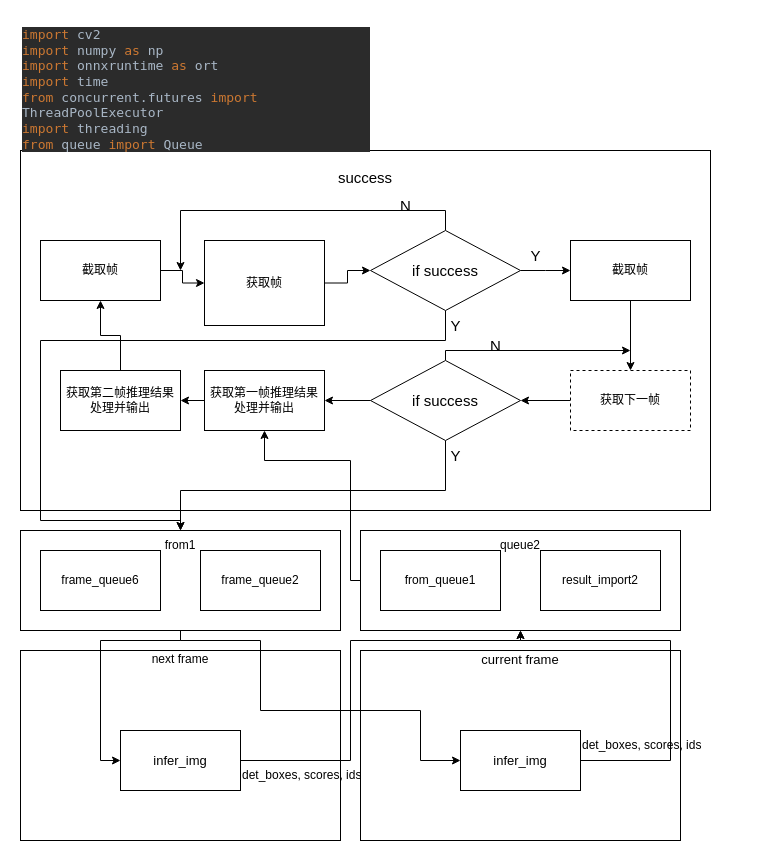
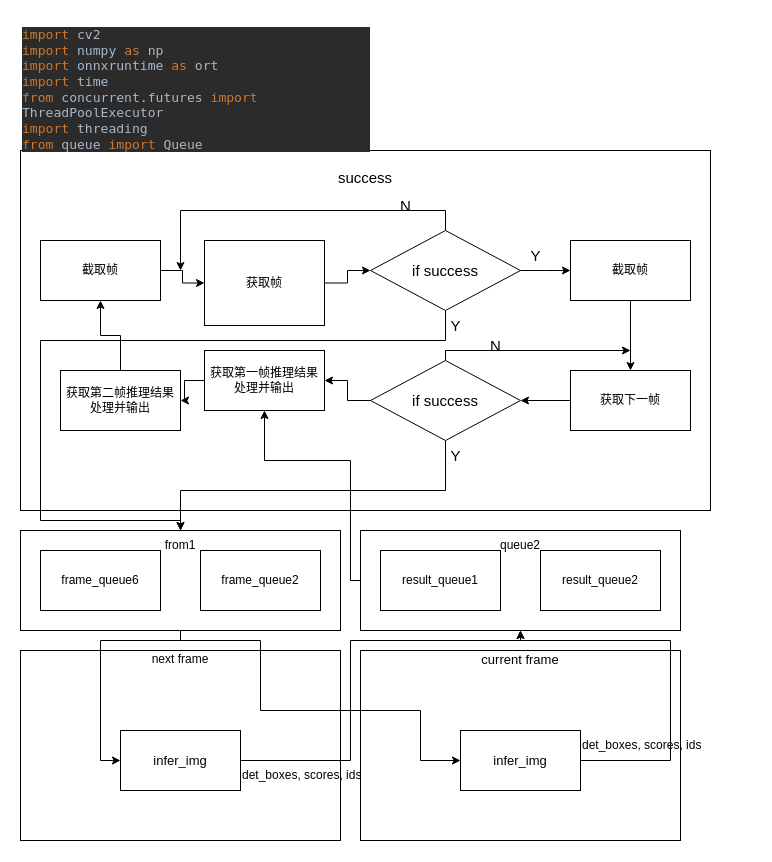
(265, 401) -> (265, 381)
(631, 401) -> (631, 401)
(441, 581) -> (441, 581)
(601, 581) -> (601, 581)
